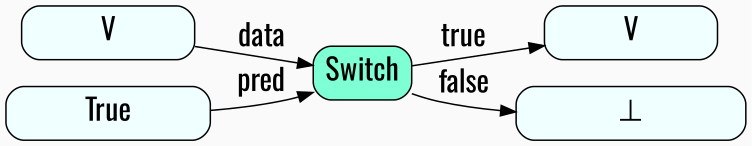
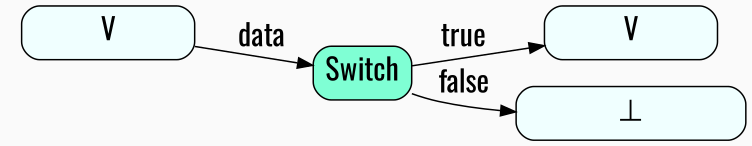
(108, 113) -> none
